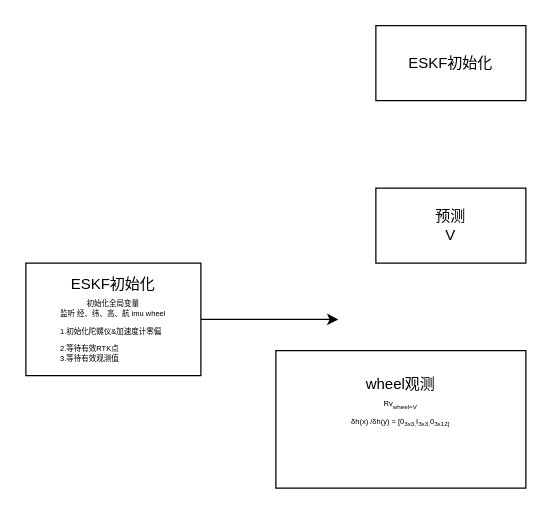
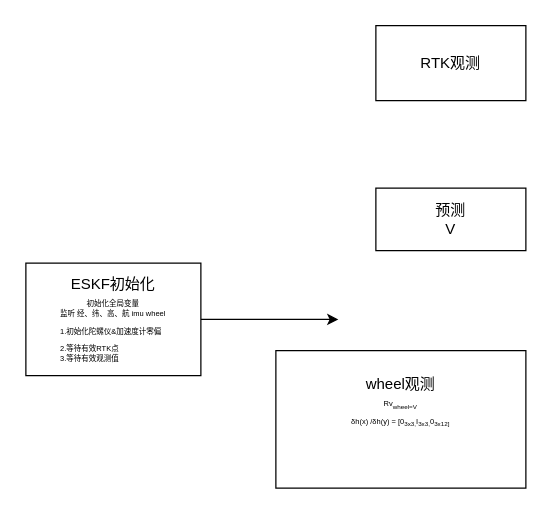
(451, 63) -> (451, 63)
(451, 226) -> (451, 219)
